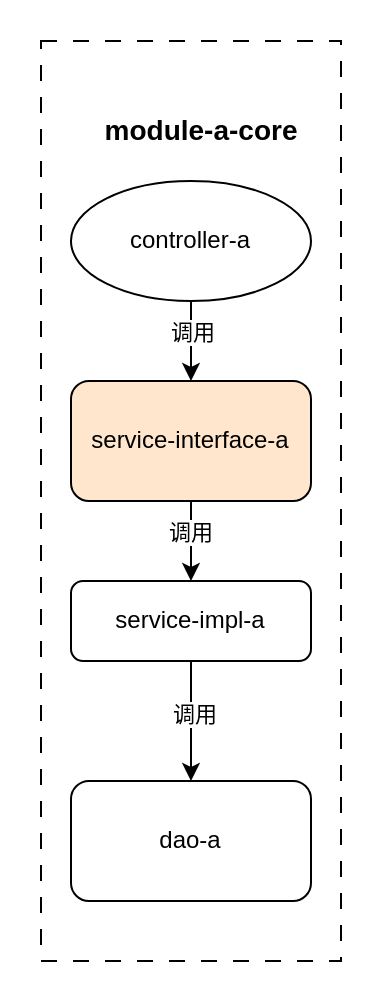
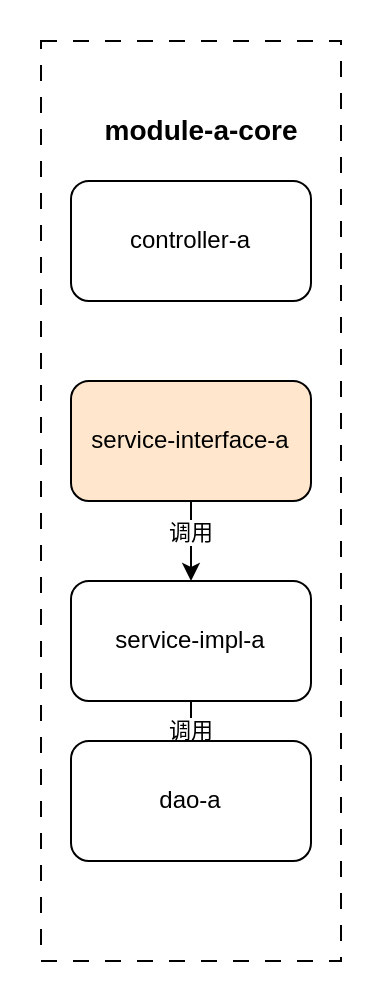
(191, 241) -> (191, 241)
(191, 334) -> none
(191, 621) -> (191, 641)
(191, 841) -> (191, 801)
